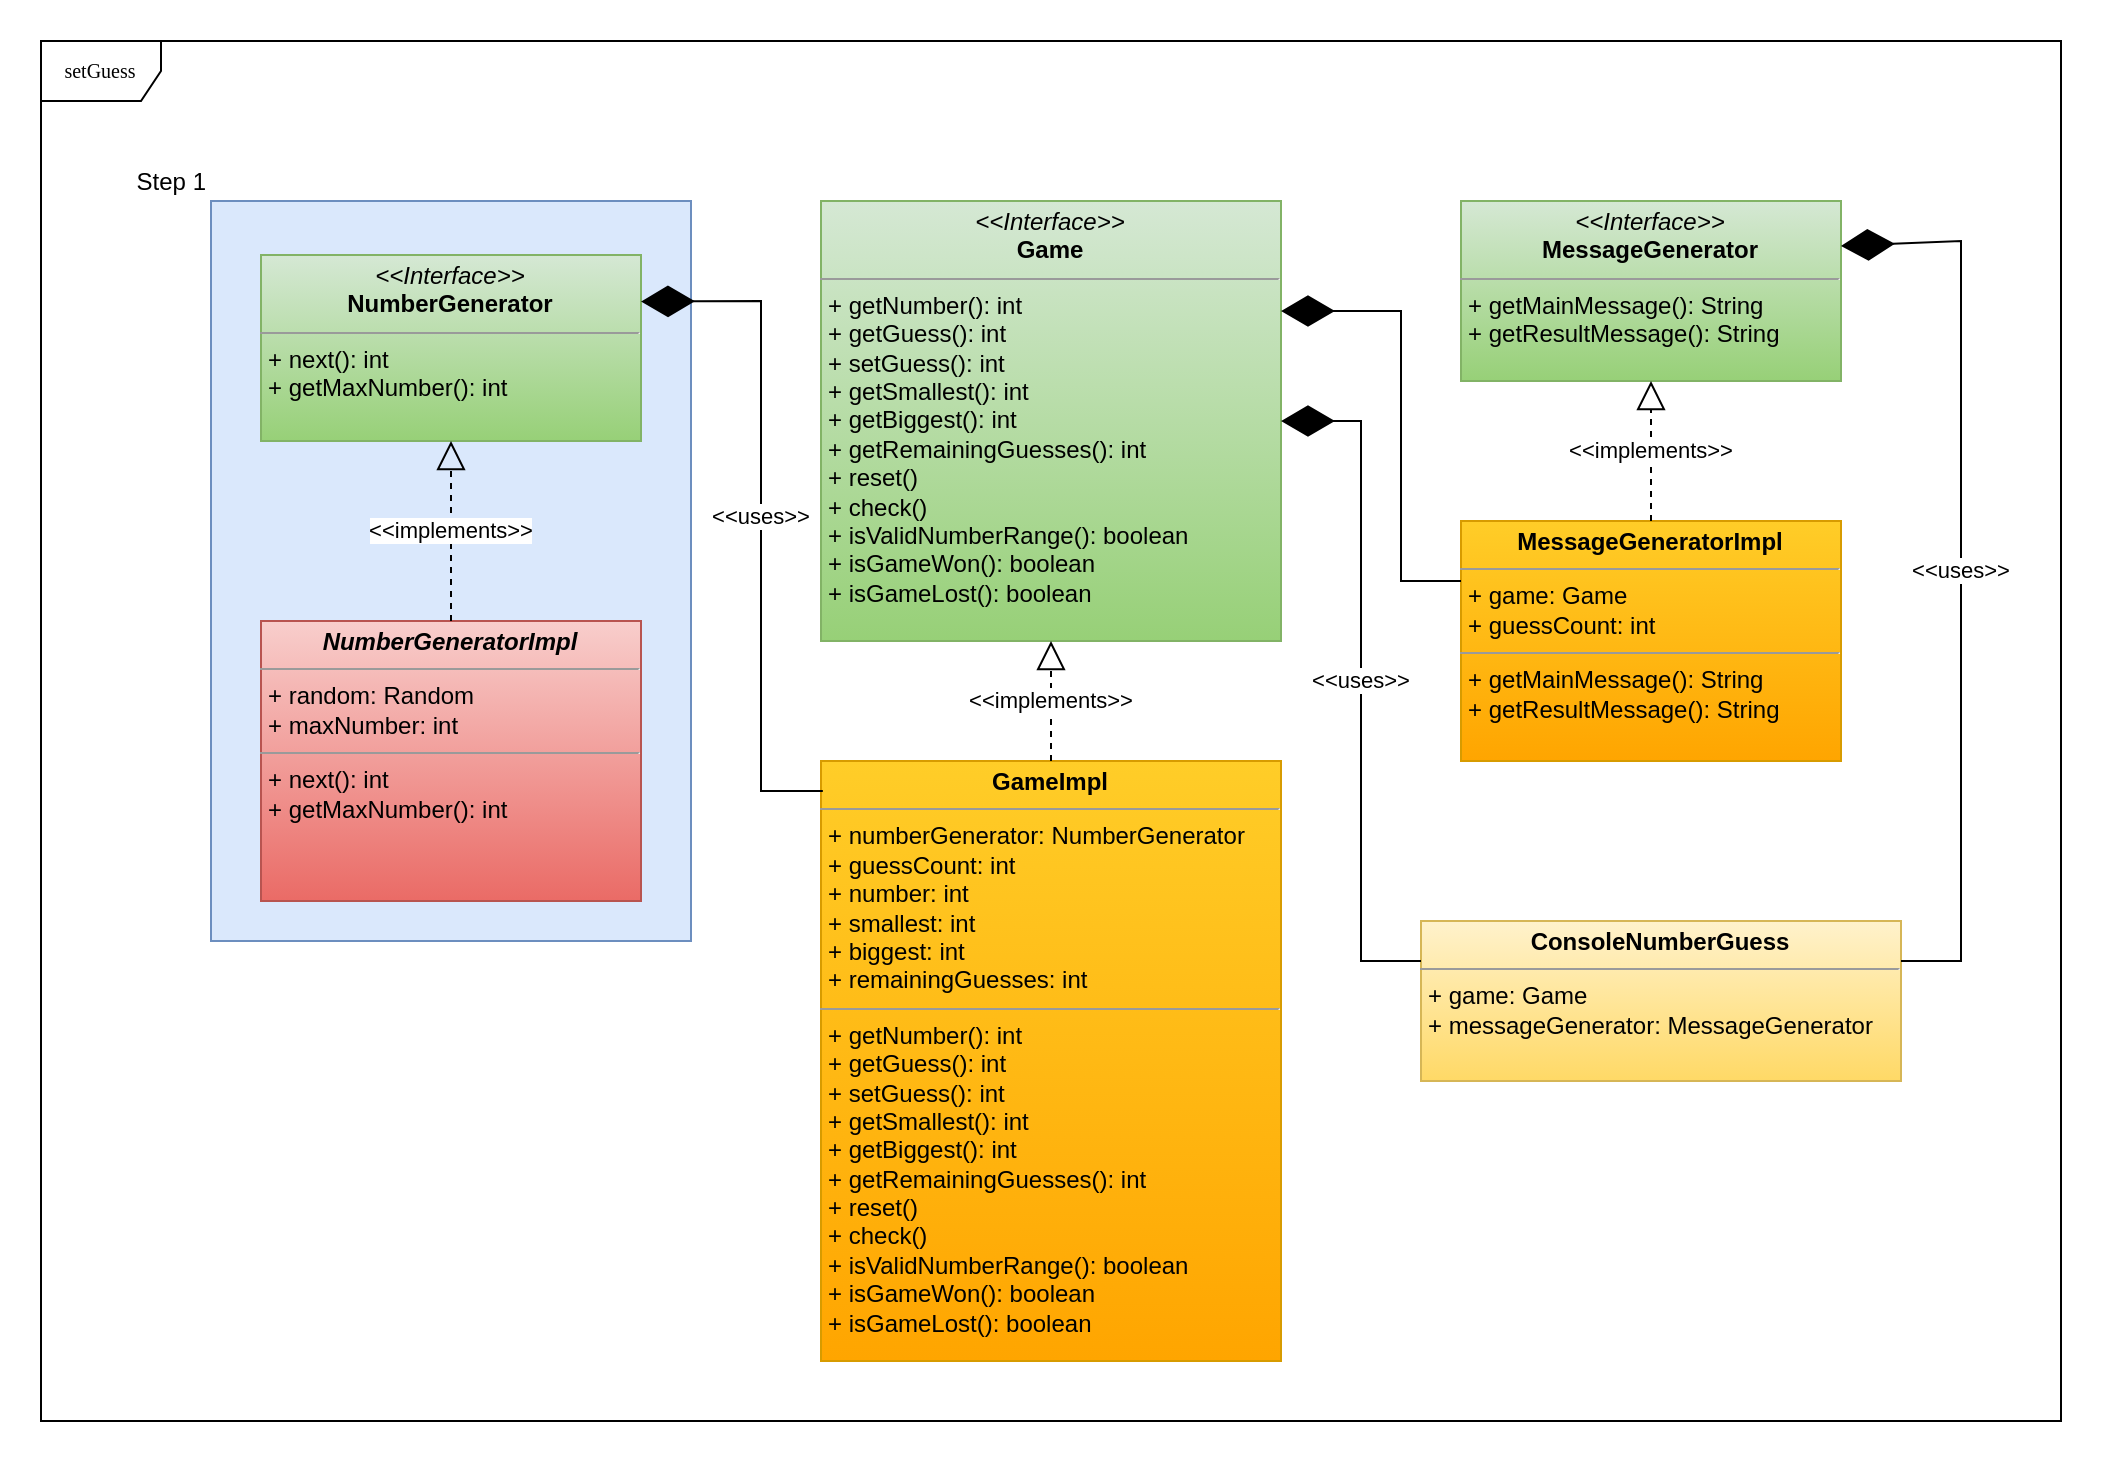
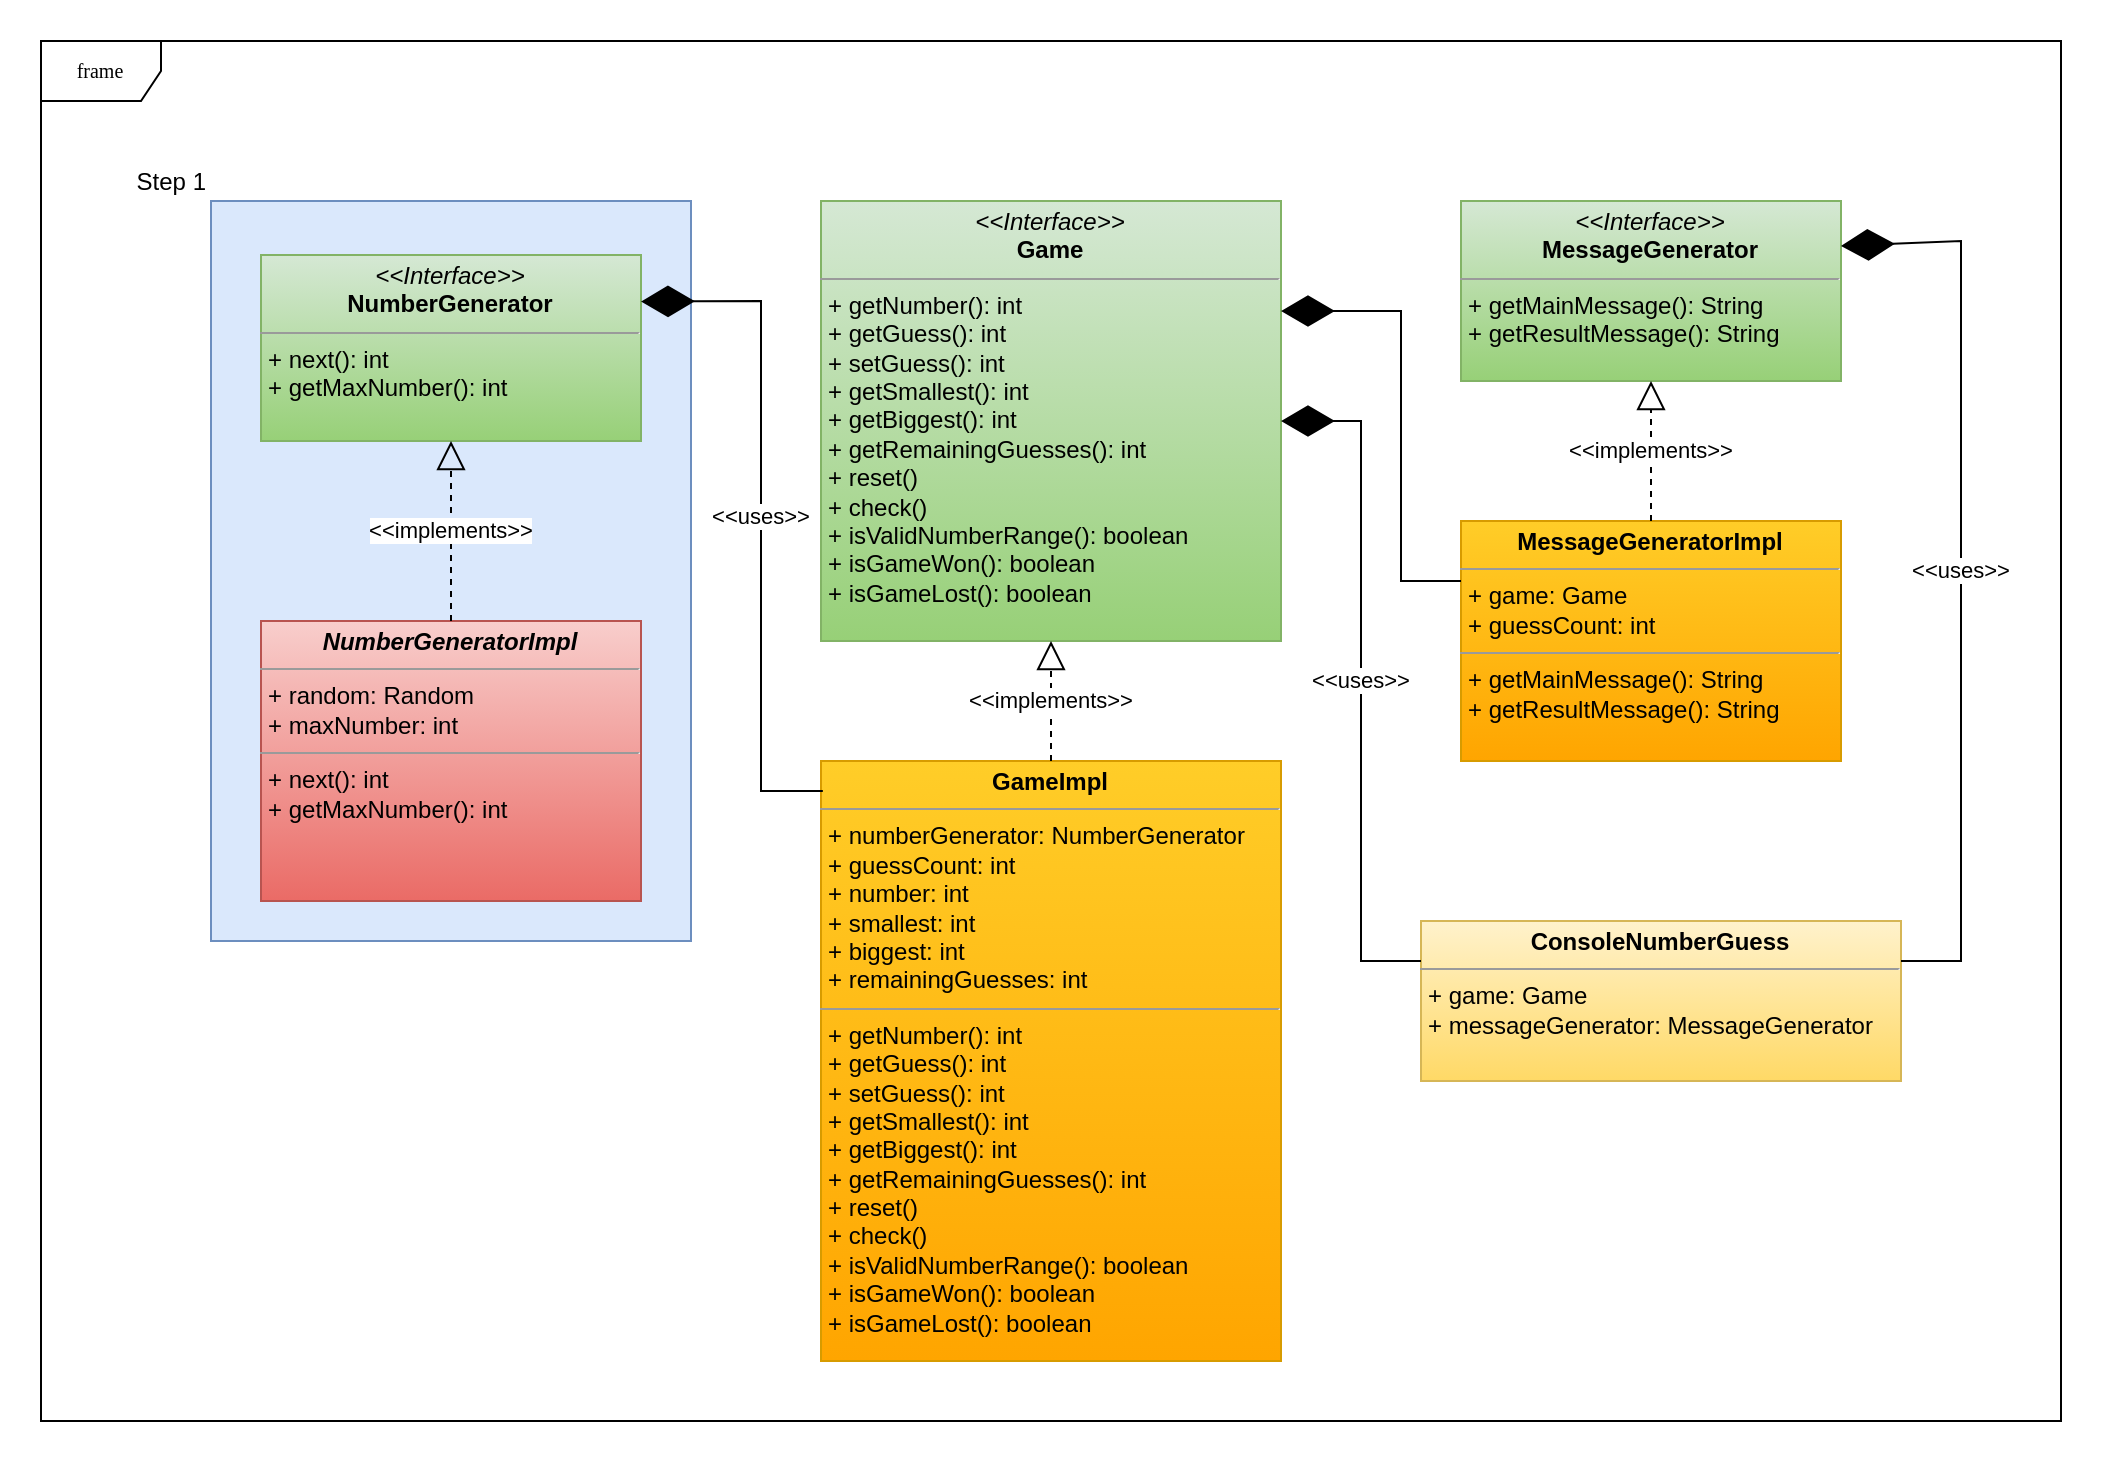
(101, 71) -> (101, 71)
